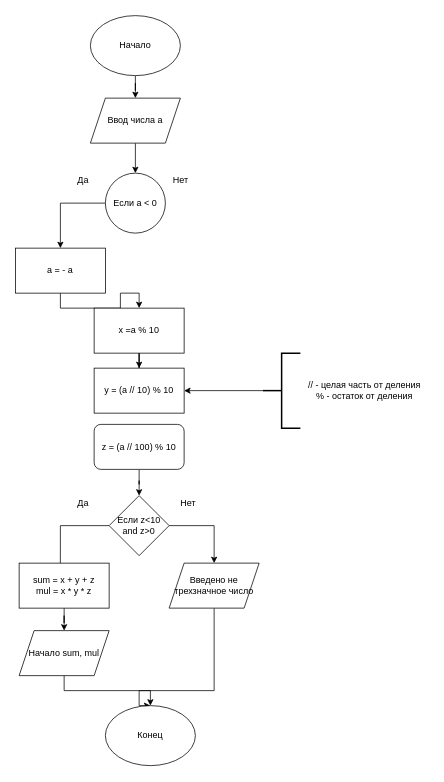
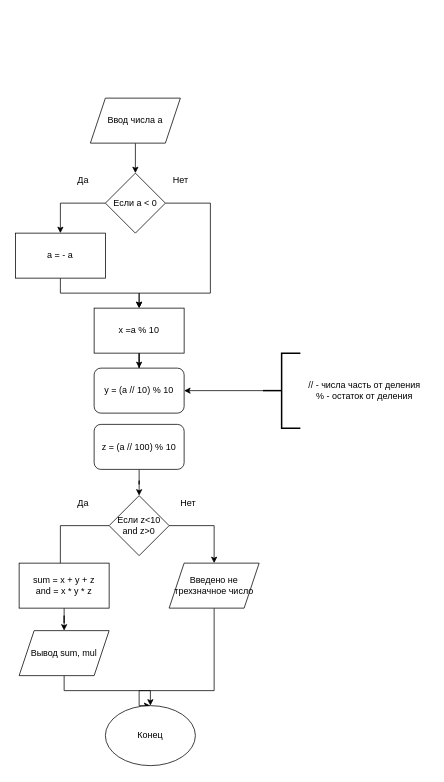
(135, 45) -> none
(135, 89) -> none
(135, 203) -> (135, 203)
none -> (210, 260)
(60, 270) -> (60, 255)
(139, 390) -> (139, 390)
(365, 390) -> (365, 390)
(64, 585) -> (64, 585)
(64, 653) -> (64, 653)
